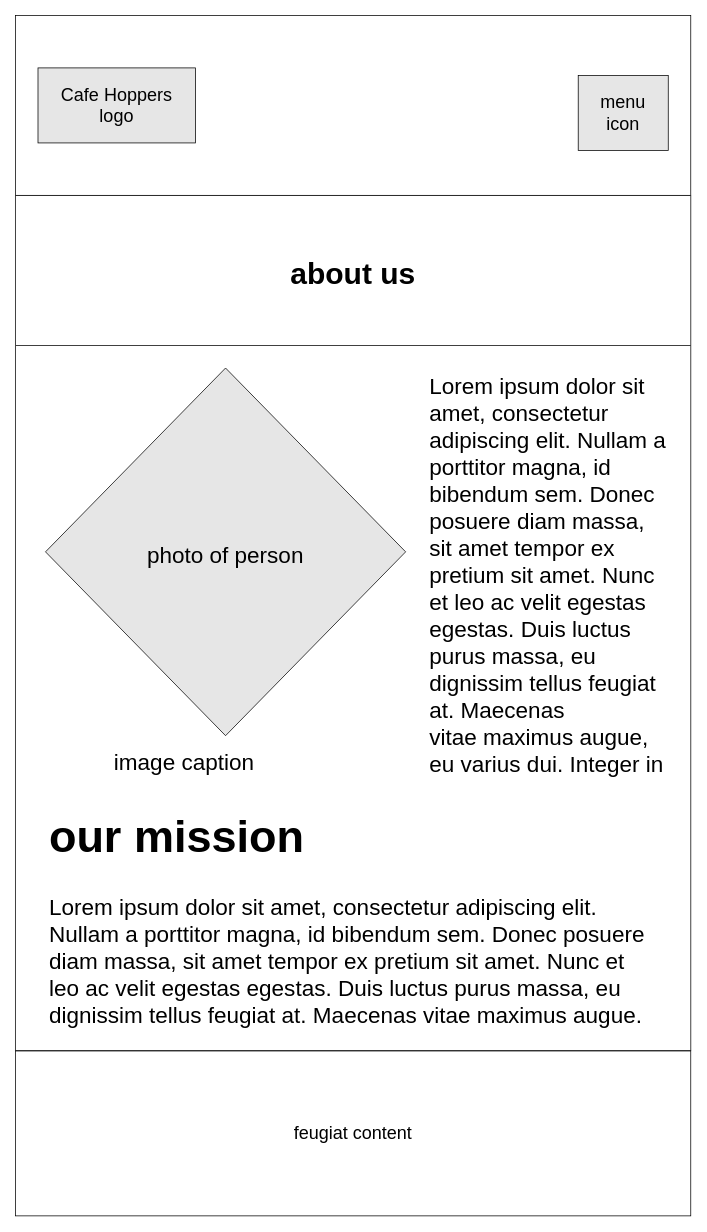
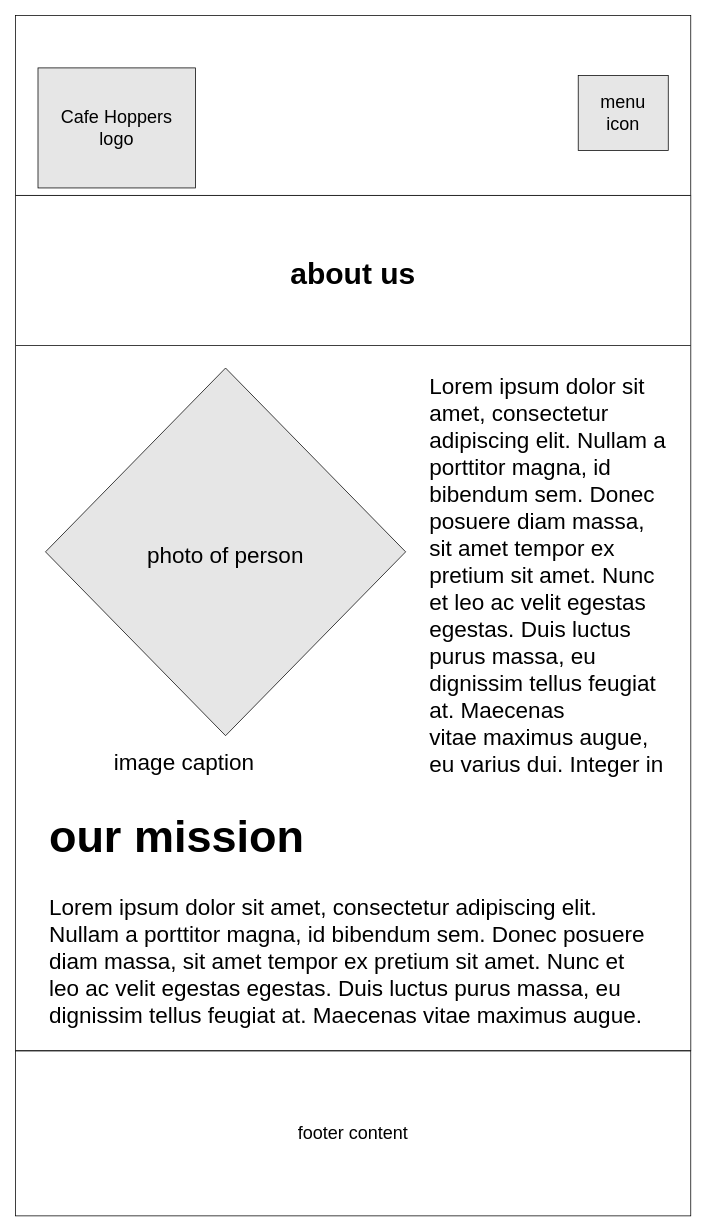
(117, 105) -> (117, 128)
(353, 1133) -> (353, 1133)
